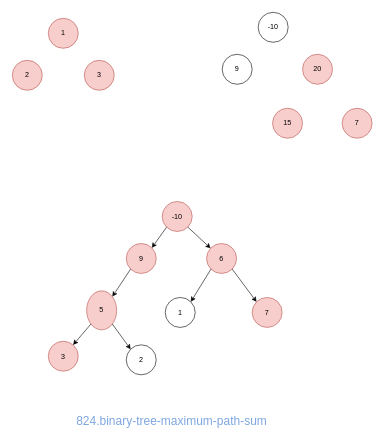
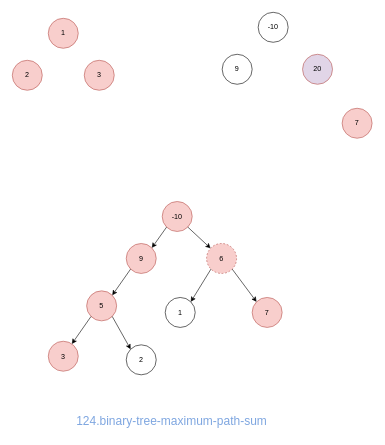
(318, 69) -> (318, 69)
(288, 123) -> none
(222, 259) -> (222, 259)
(102, 311) -> (102, 306)
(172, 420) -> (172, 420)
